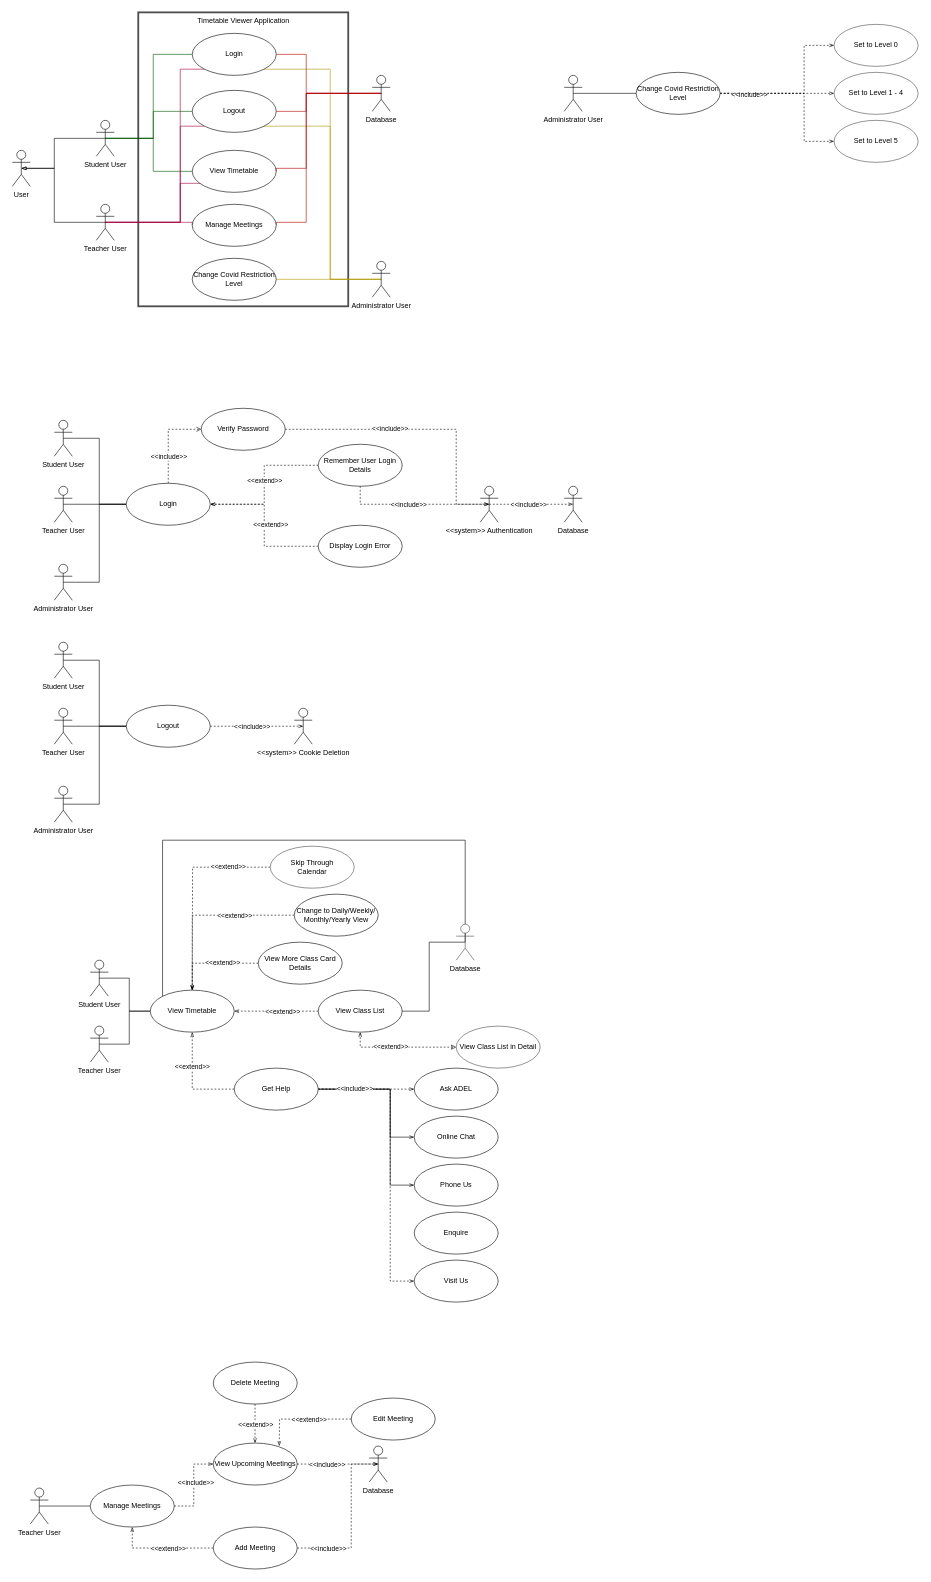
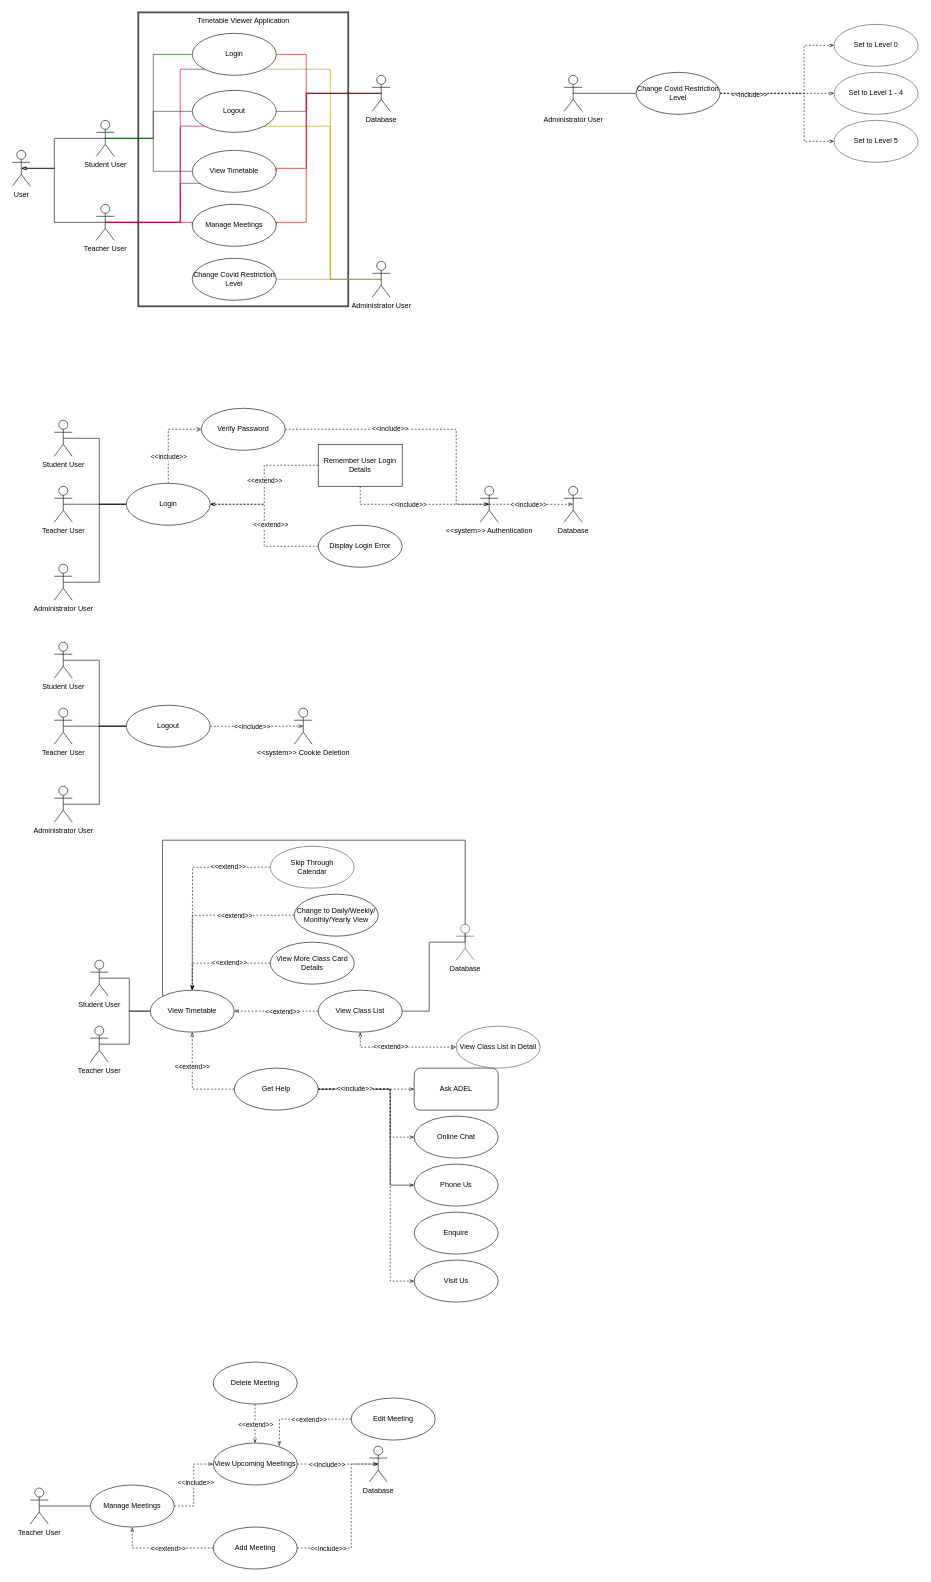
(360, 465) -> (360, 465)
(300, 963) -> (312, 963)
(456, 1089) -> (456, 1089)
(402, 1137) -> (402, 1137)
